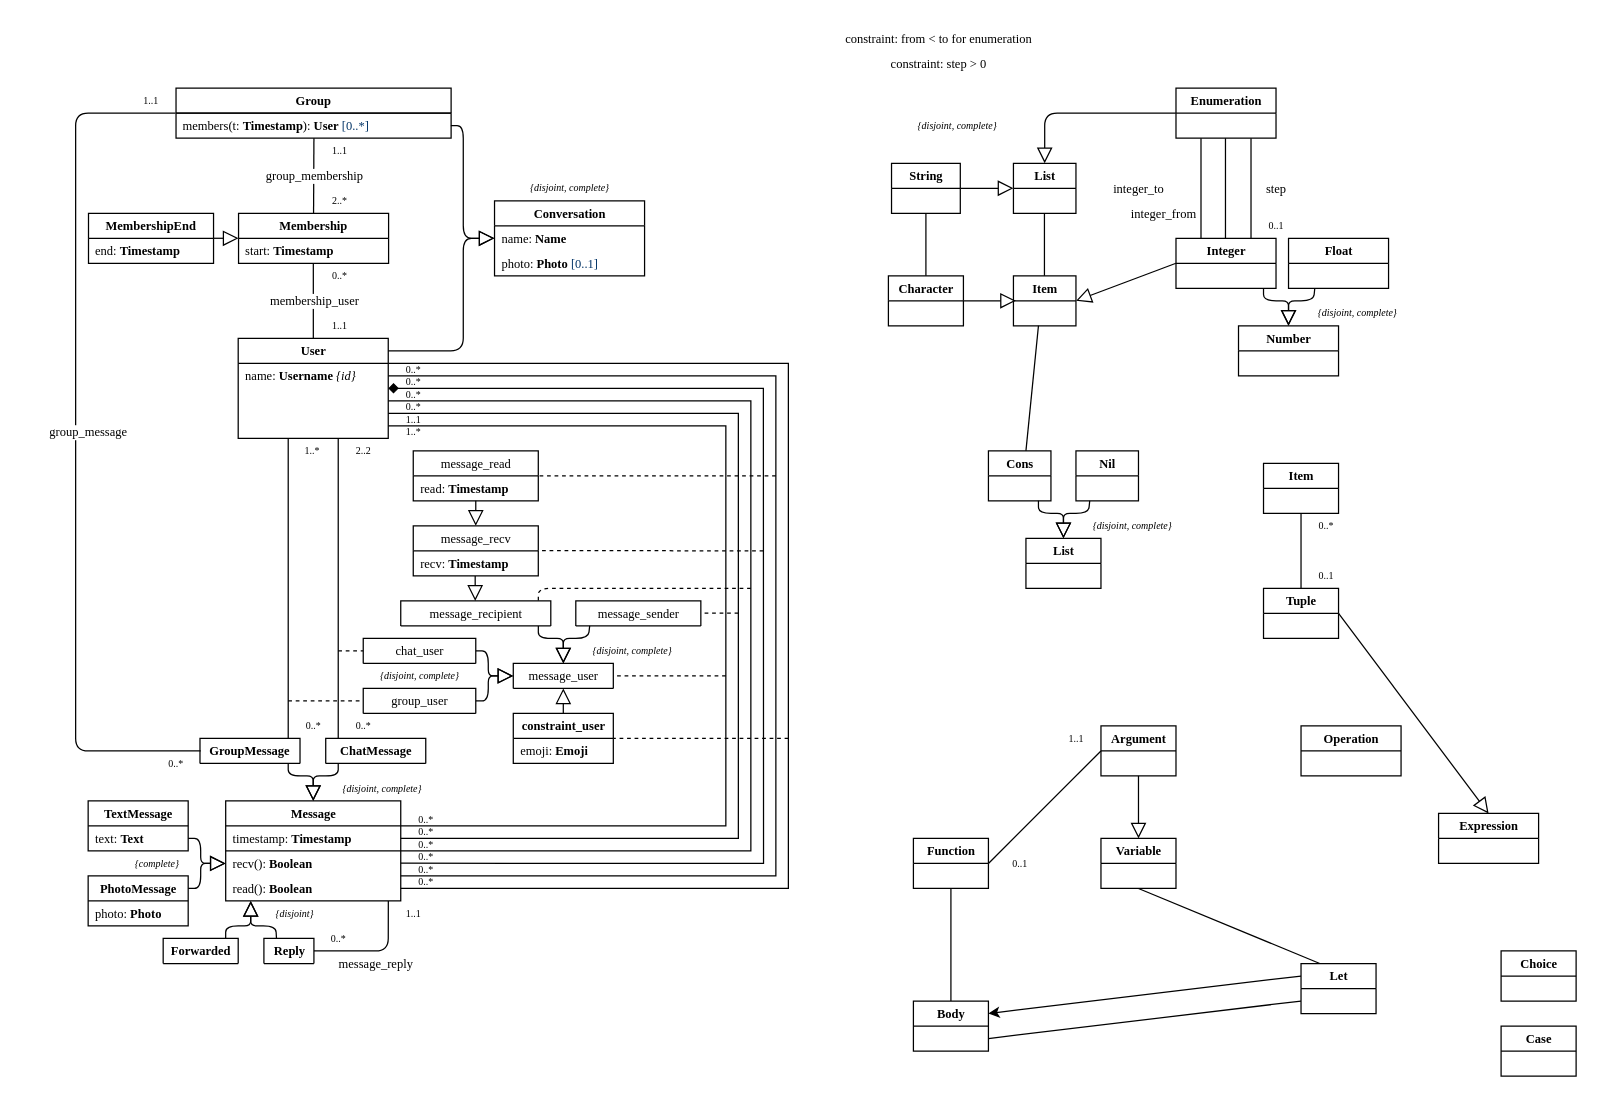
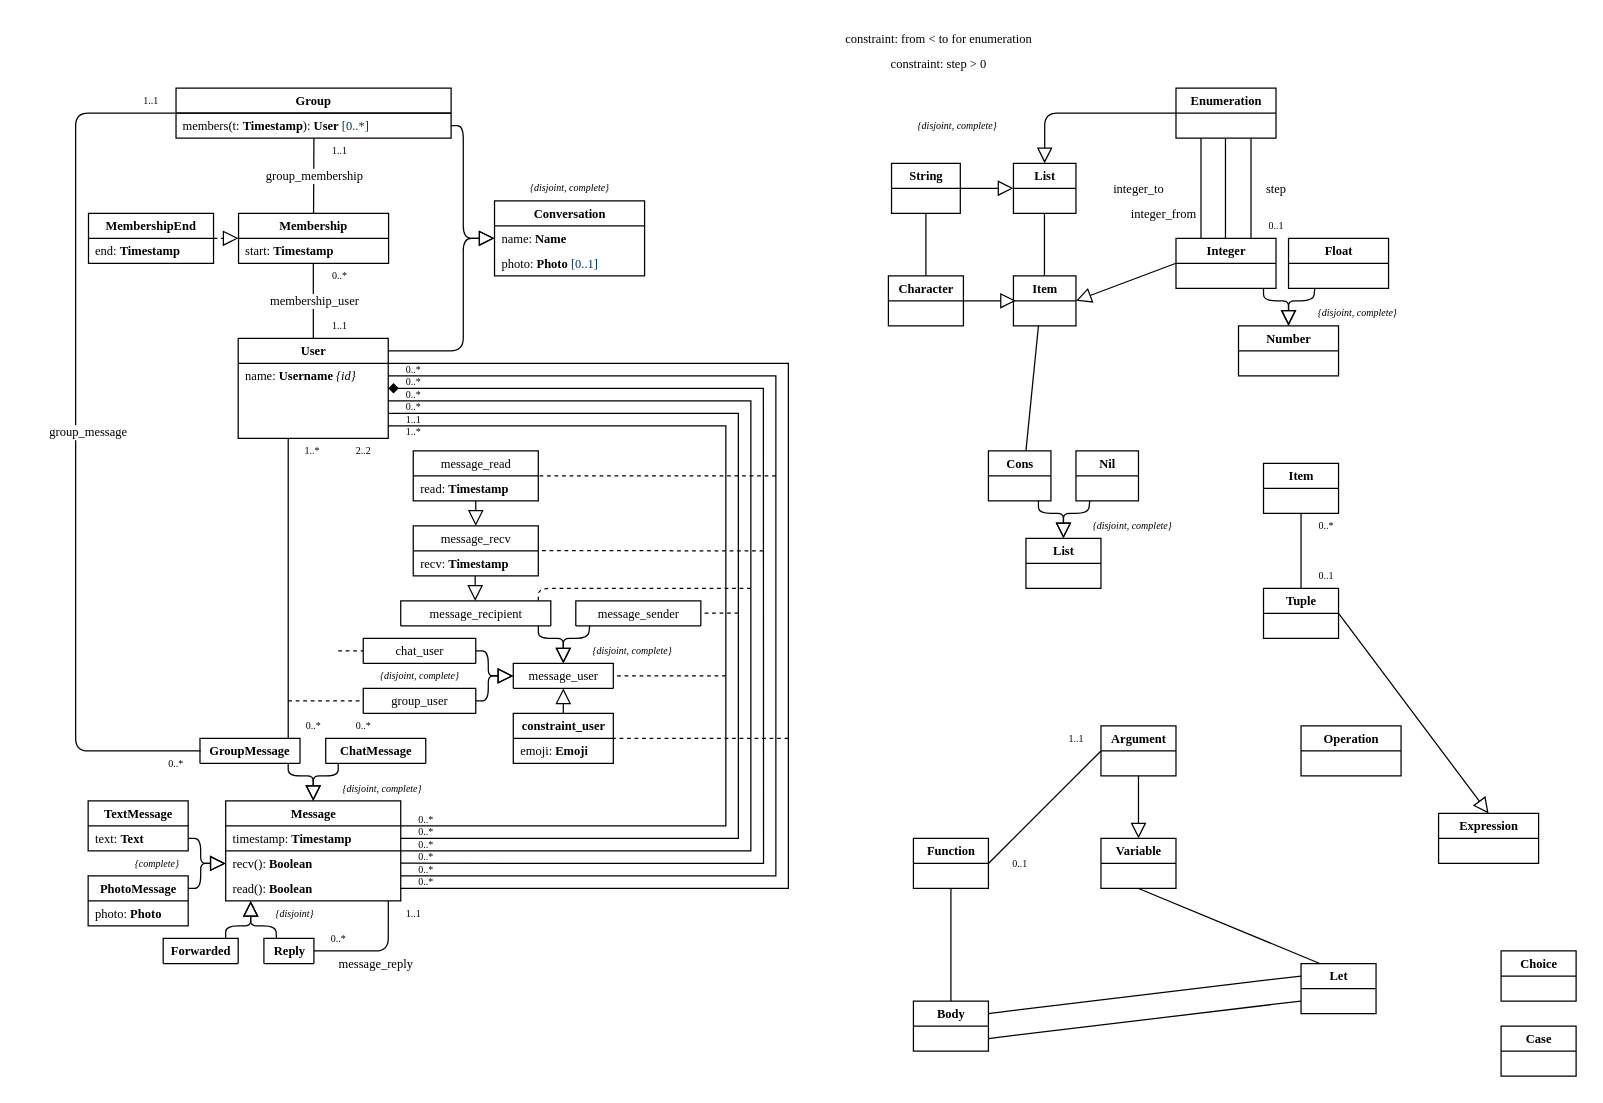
(339, 201) -> none
(218, 238) -> (218, 238)
(338, 590) -> none
(998, 1012) -> (994, 1012)
